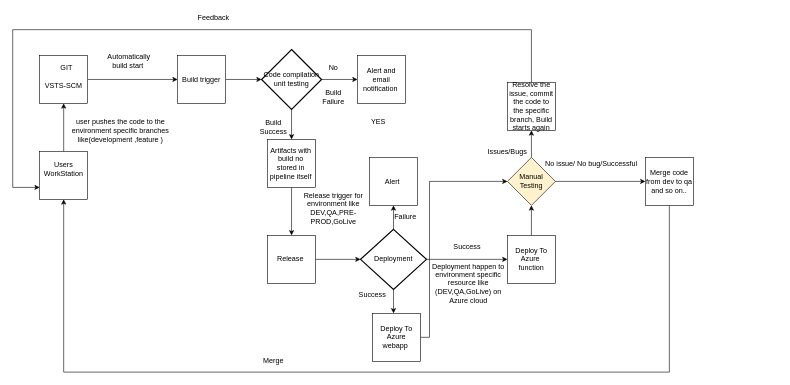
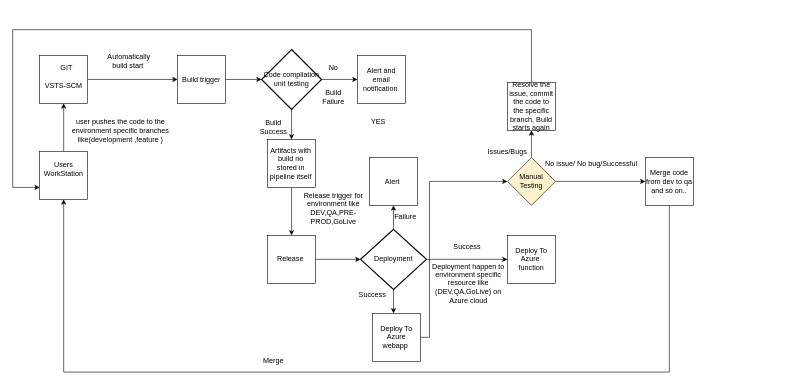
(213, 18) -> none
(531, 222) -> none
